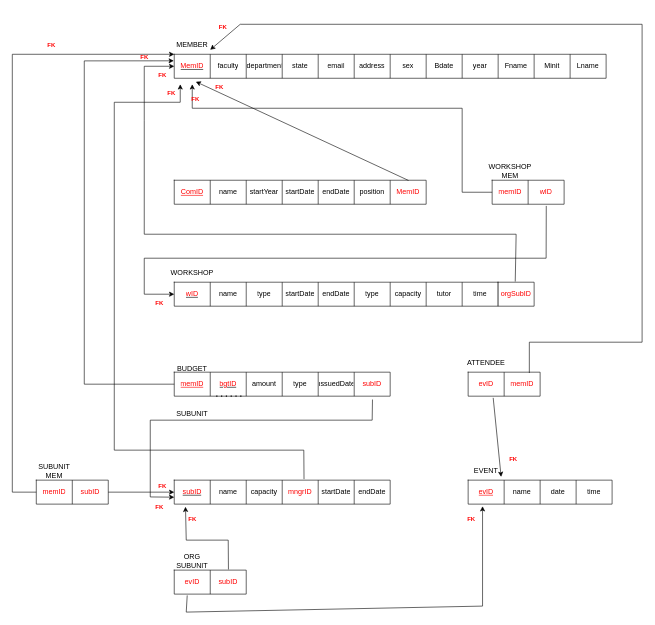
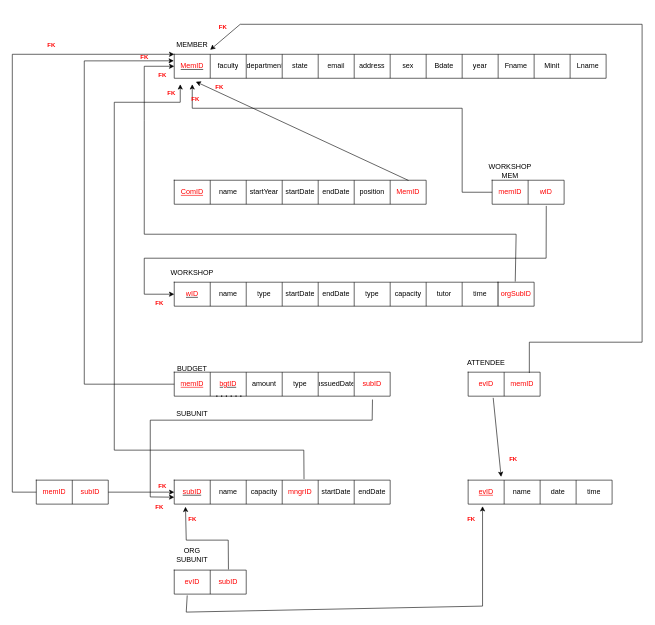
(54, 471) -> none
(486, 471) -> none
(192, 561) -> (192, 555)
